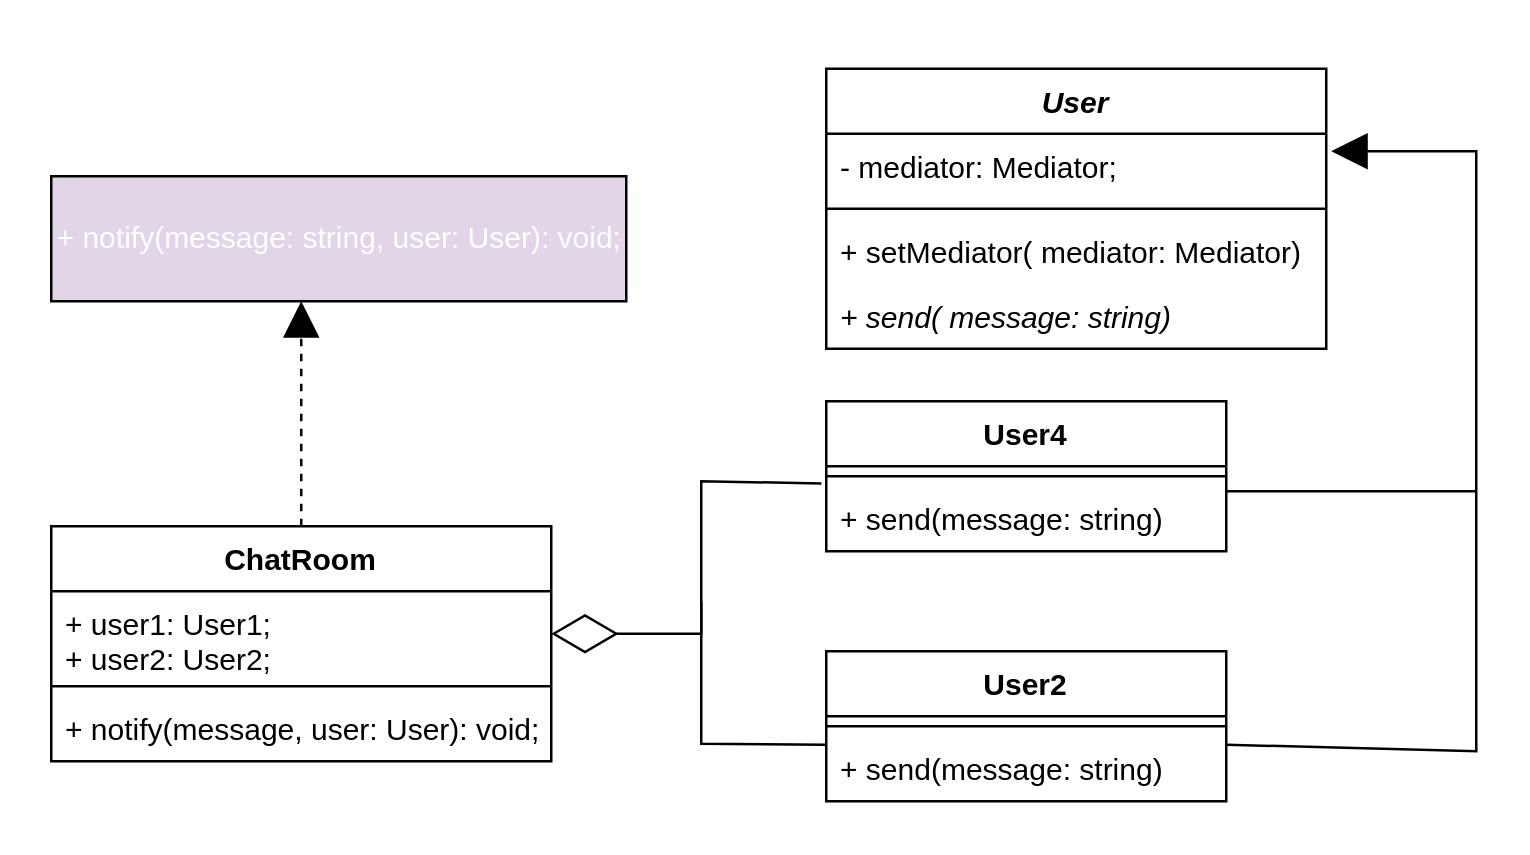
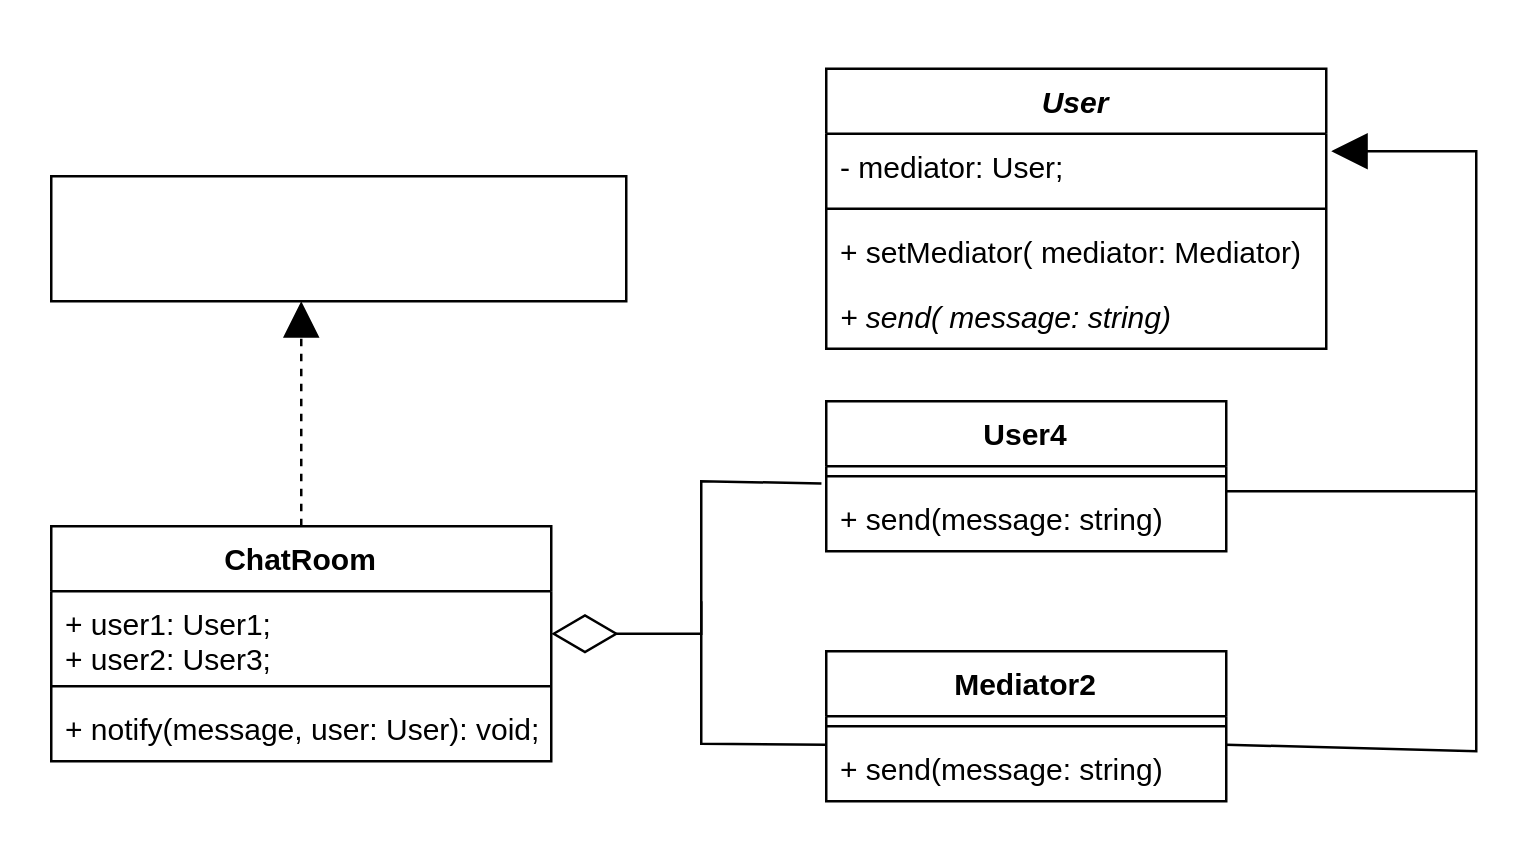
(1001, 168) -> (971, 168)
(339, 239) -> (339, 239)
(179, 625) -> (179, 625)
(1025, 685) -> (1025, 685)
